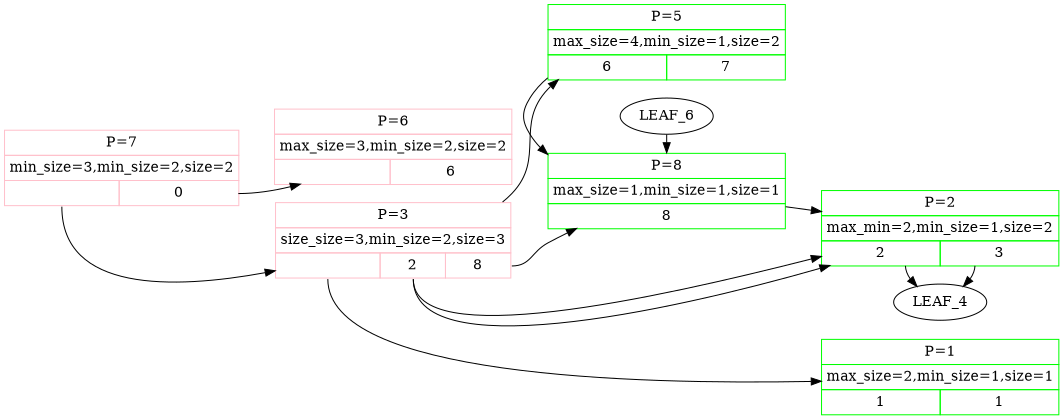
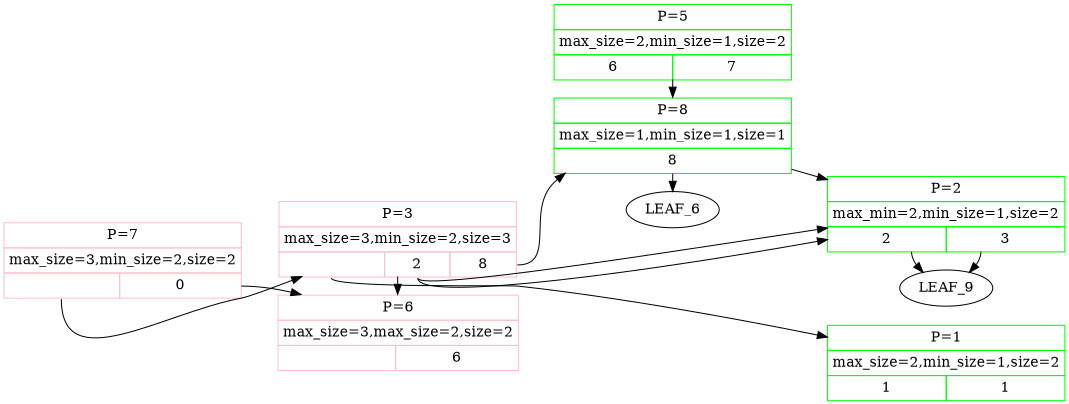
(667, 42) -> (673, 42)
(667, 138) -> (673, 177)
(393, 146) -> (398, 332)
(530, 146) -> (398, 279)
(122, 167) -> (123, 260)
(393, 240) -> (398, 239)
(940, 302) -> (946, 288)
(940, 377) -> (946, 363)
